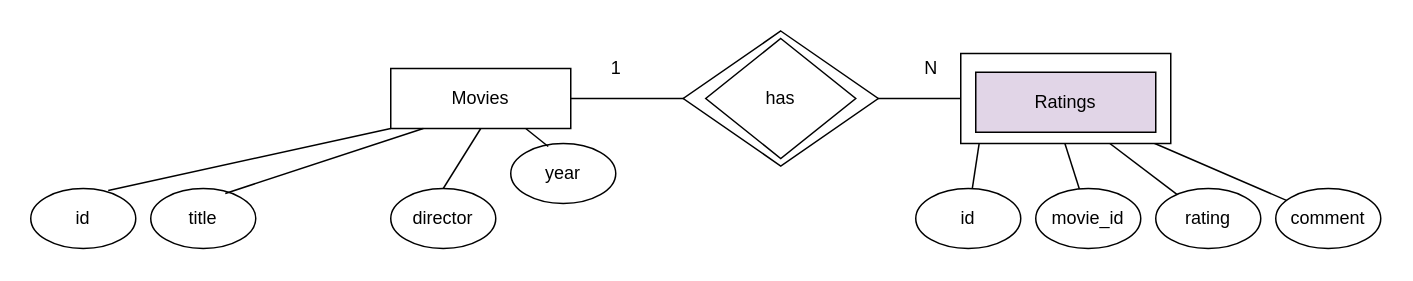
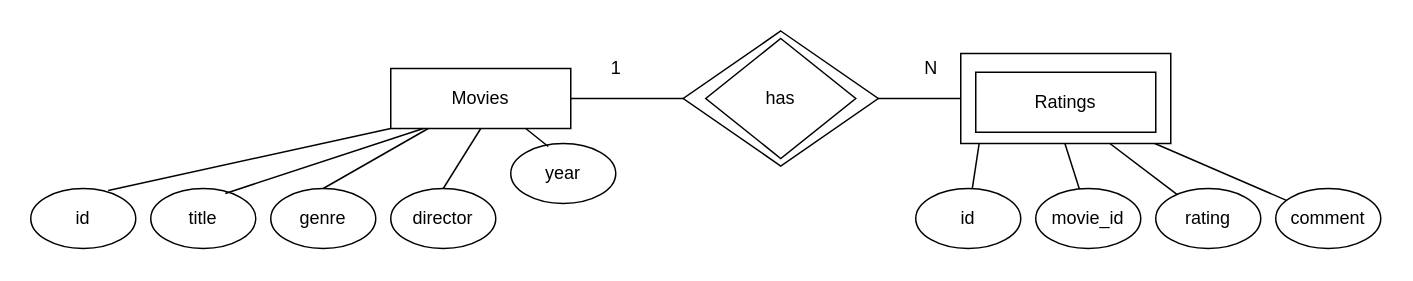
(1066, 102) -> (1066, 102)
none -> (376, 158)
none -> (323, 218)
